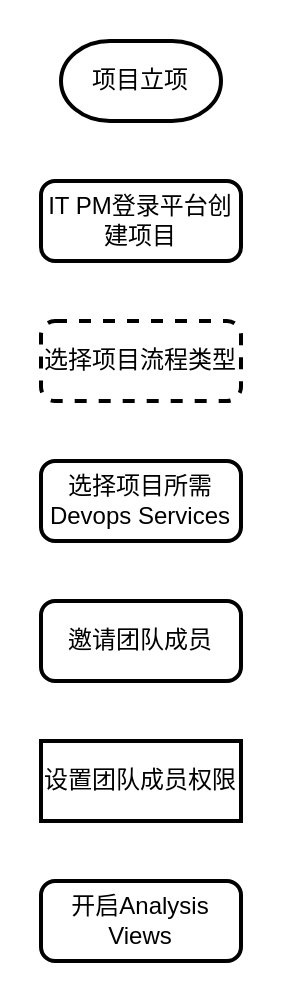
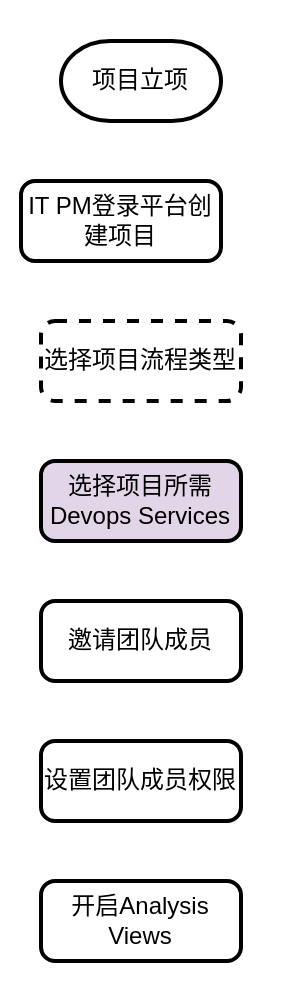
(141, 221) -> (121, 221)
(141, 501) -> (141, 501)
(141, 781) -> (141, 781)
